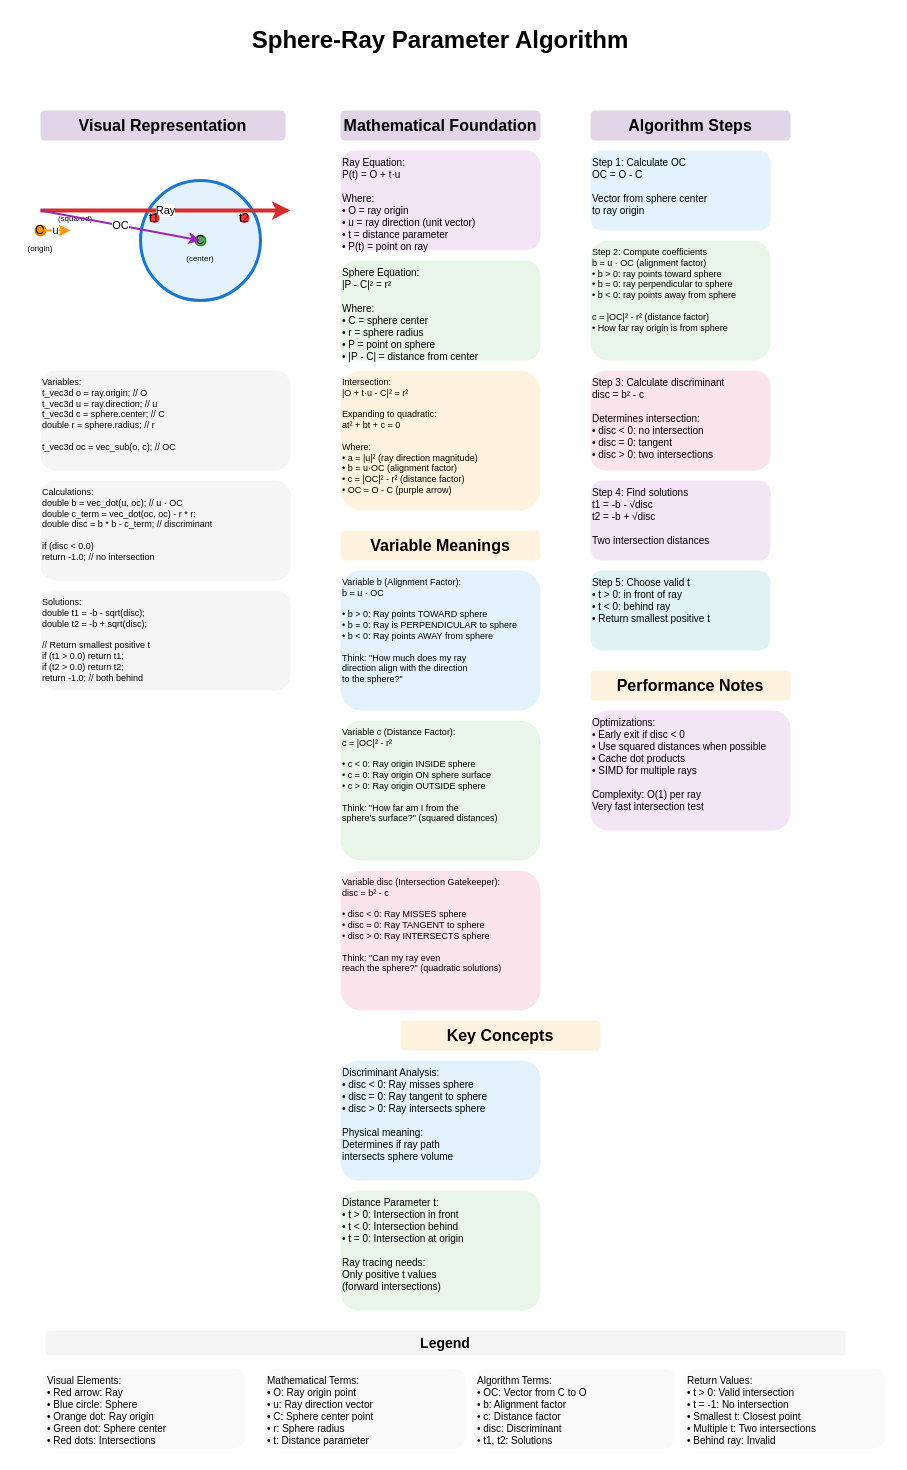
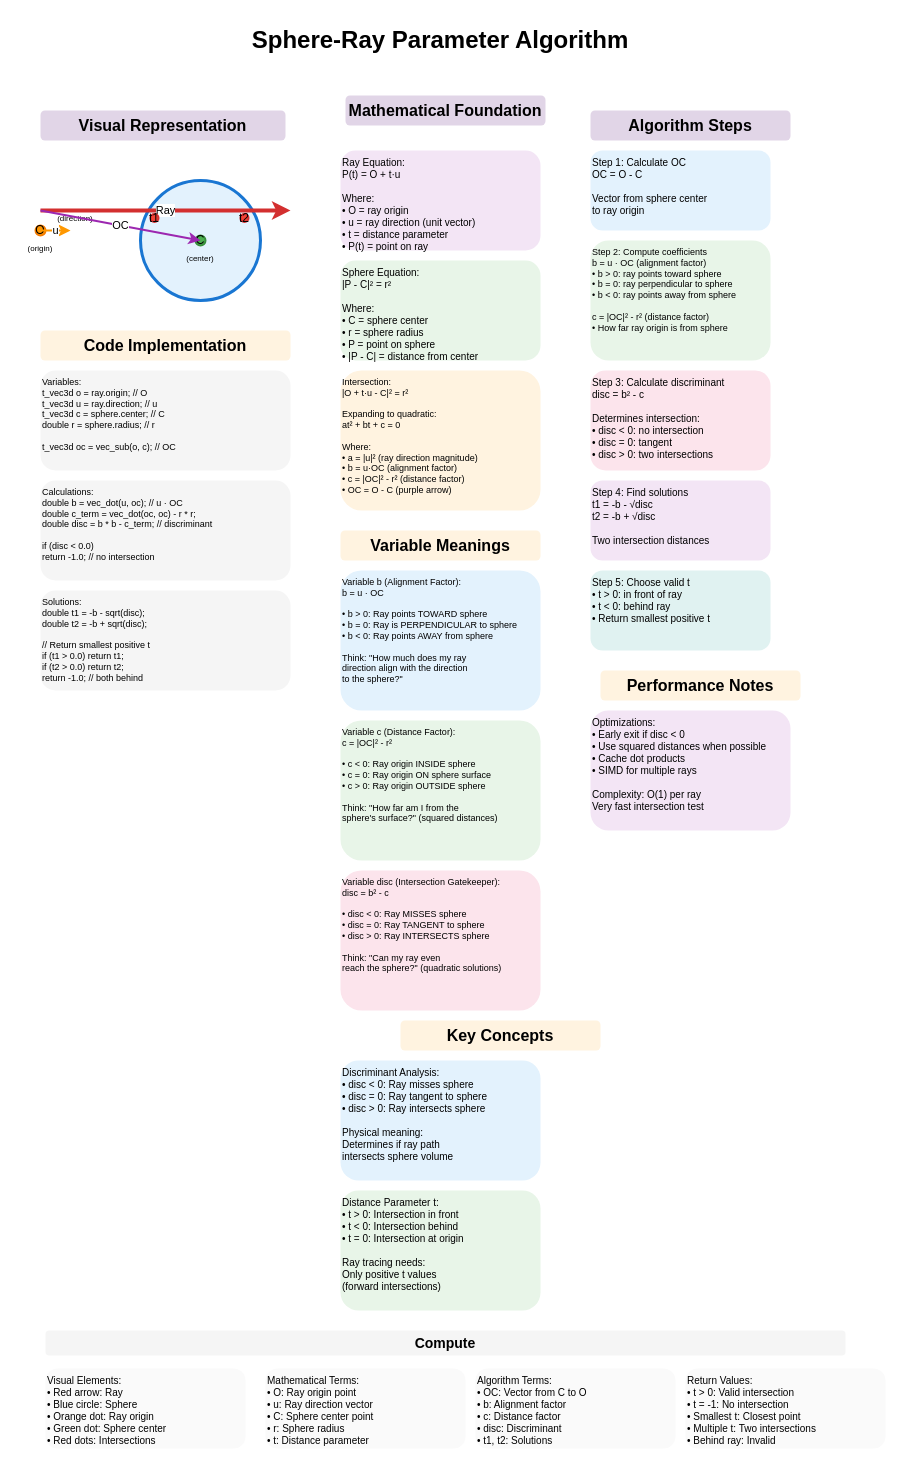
(441, 126) -> (446, 111)
(76, 219) -> (76, 219)
none -> (166, 346)
(691, 686) -> (701, 686)
(446, 1344) -> (446, 1344)
